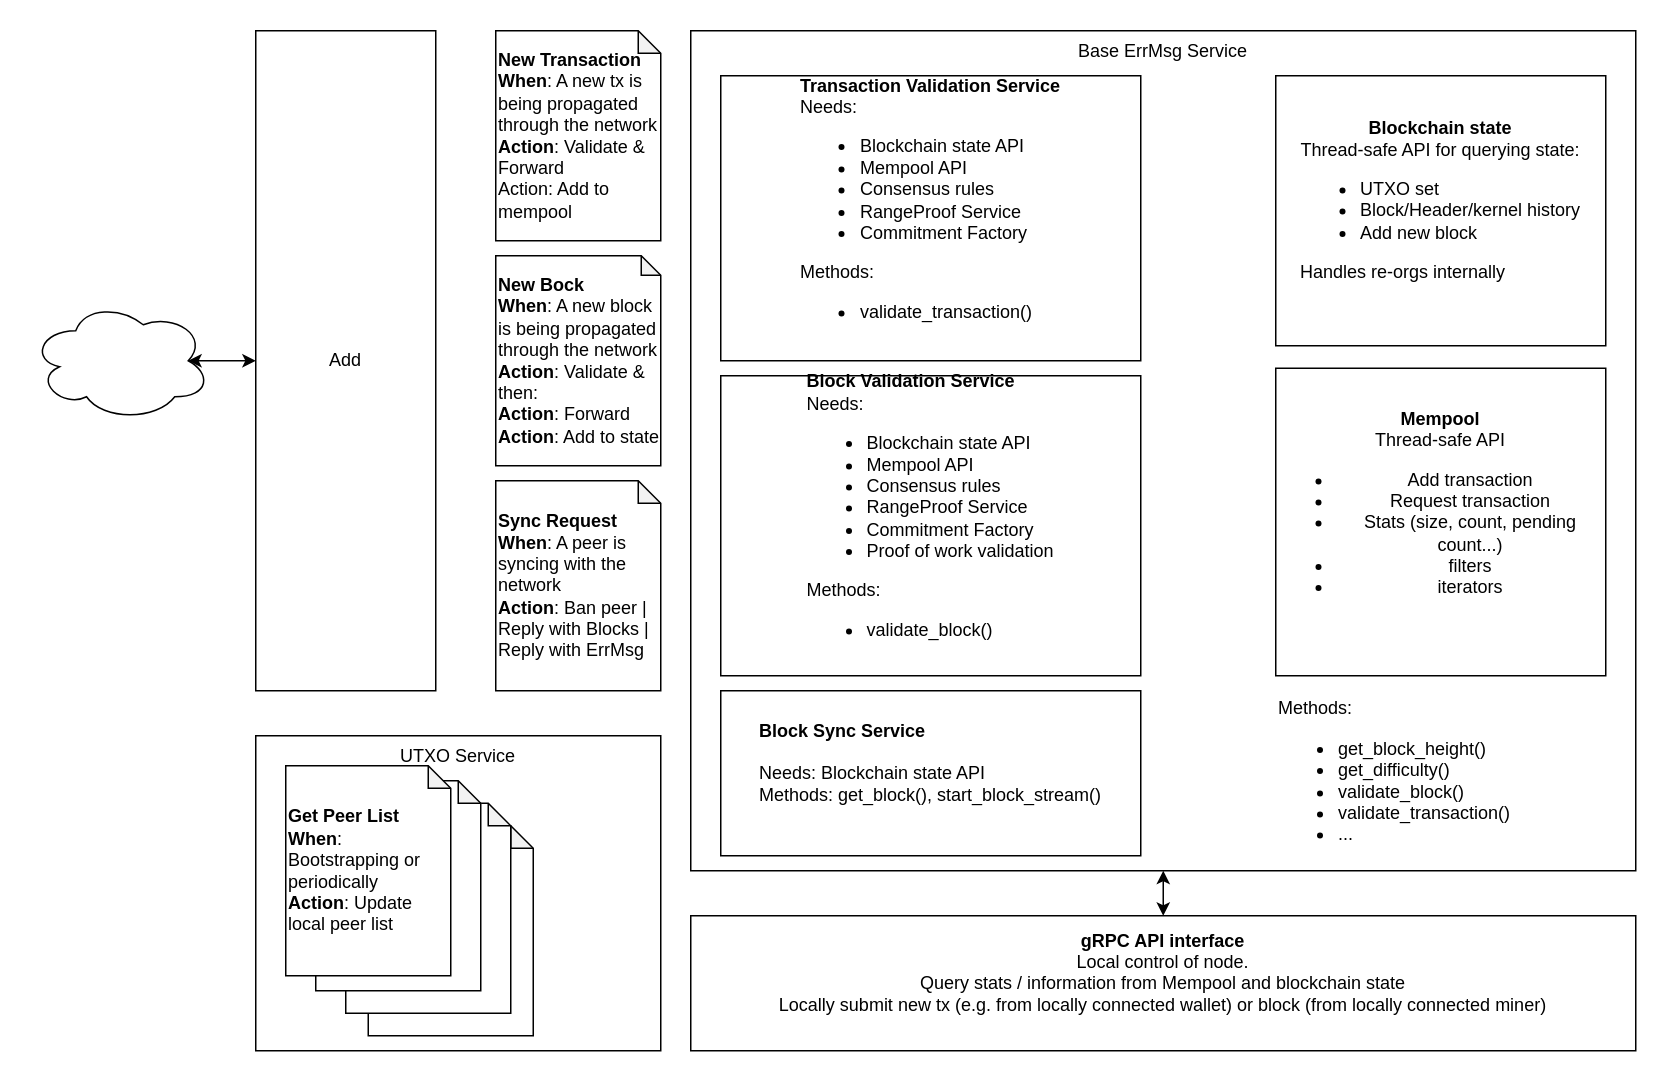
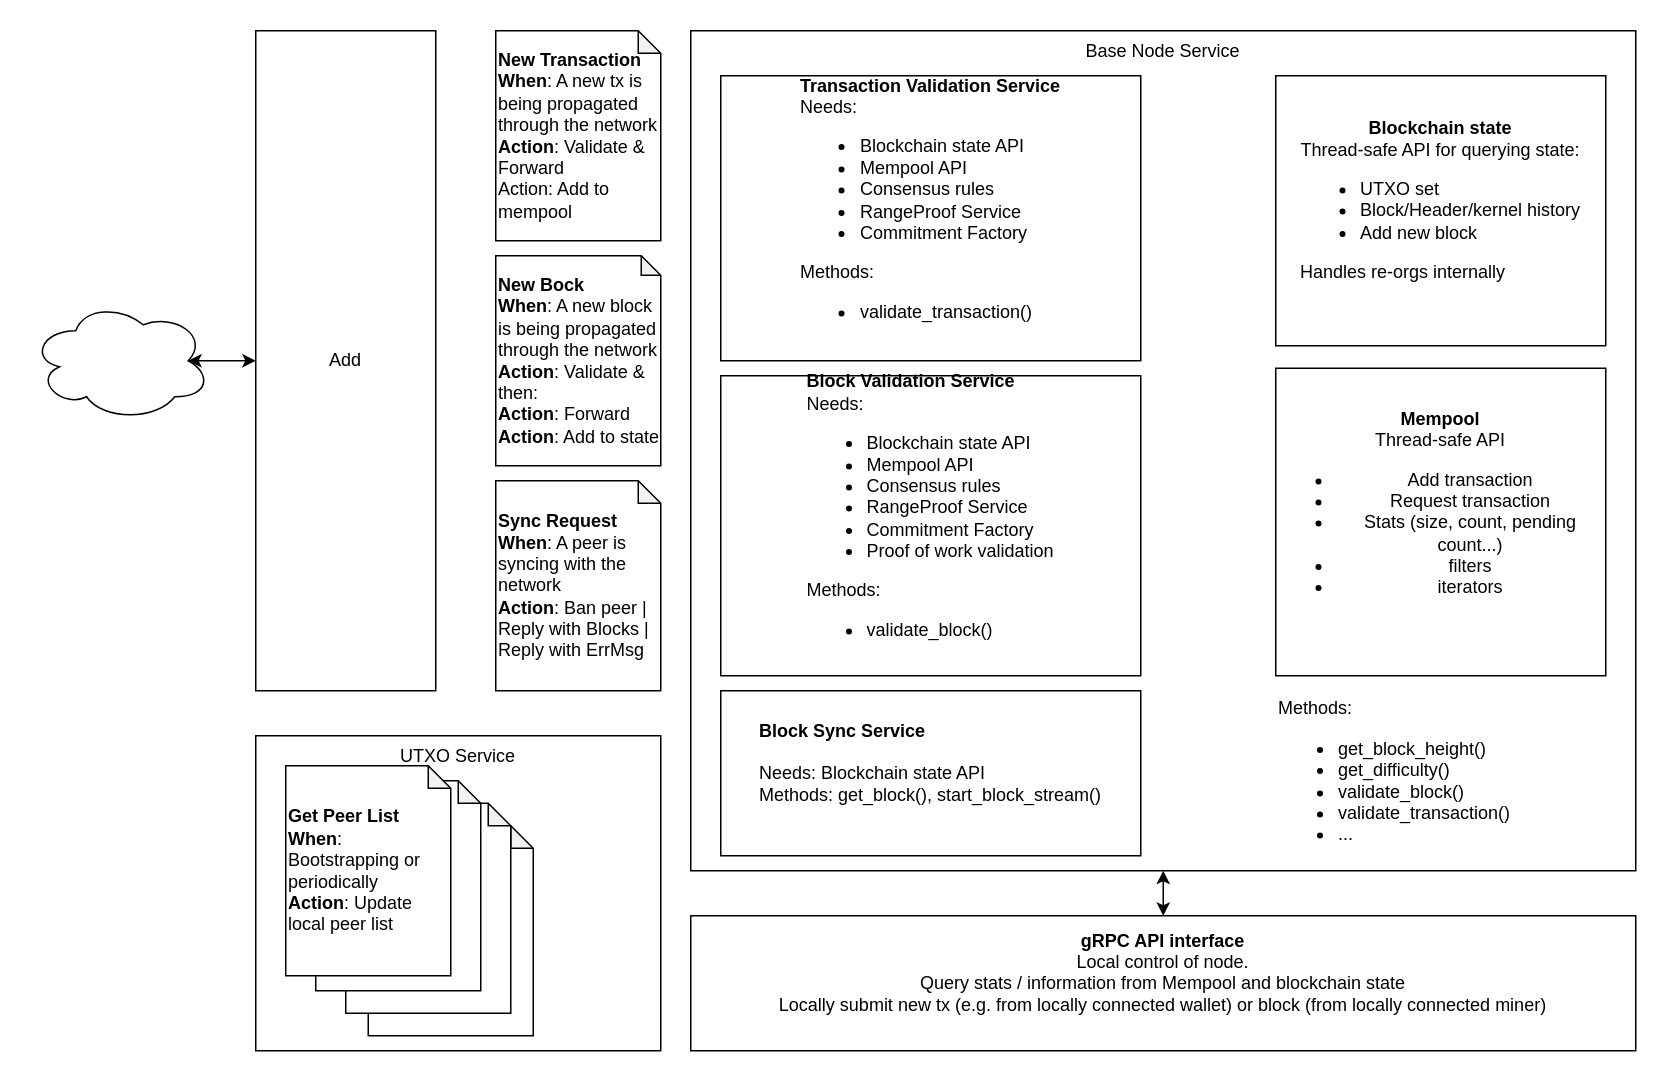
(1163, 52) -> (1163, 52)
